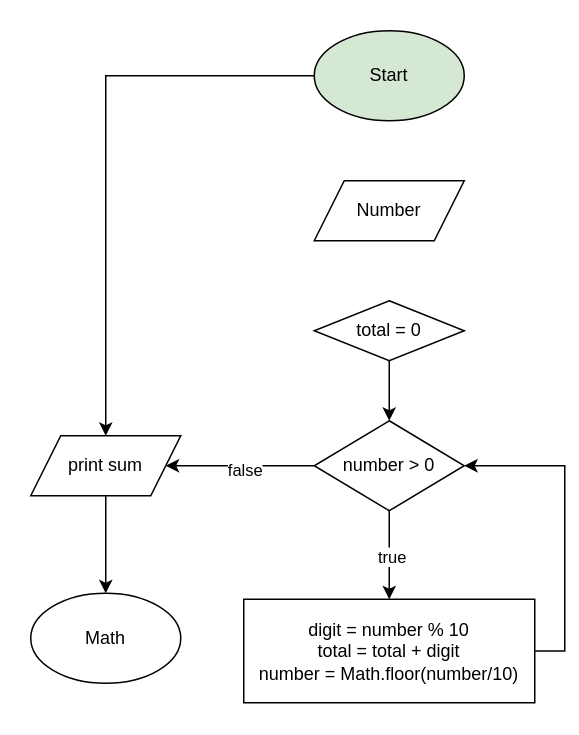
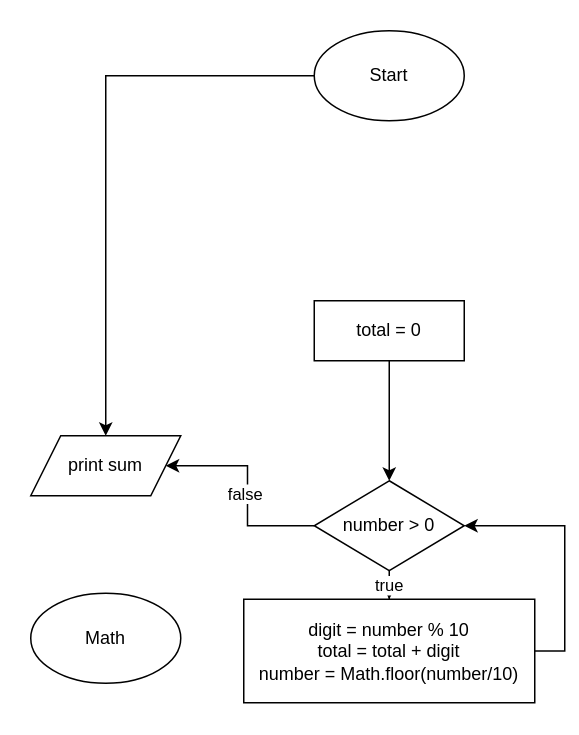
(389, 76) -> (389, 76)
(389, 211) -> none
(389, 331) -> (389, 331)
(389, 466) -> (389, 526)
(106, 539) -> none
